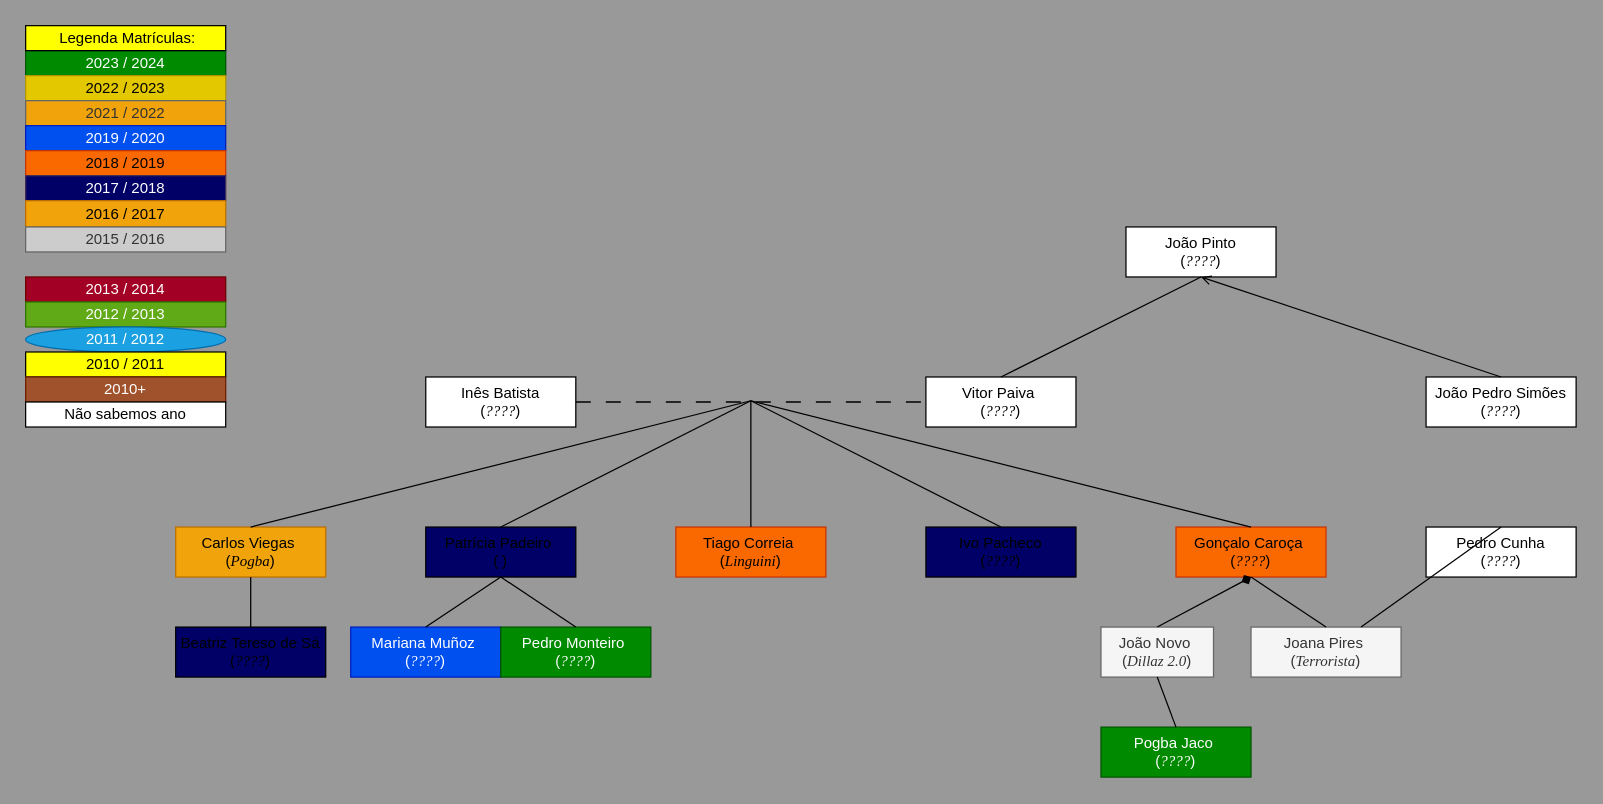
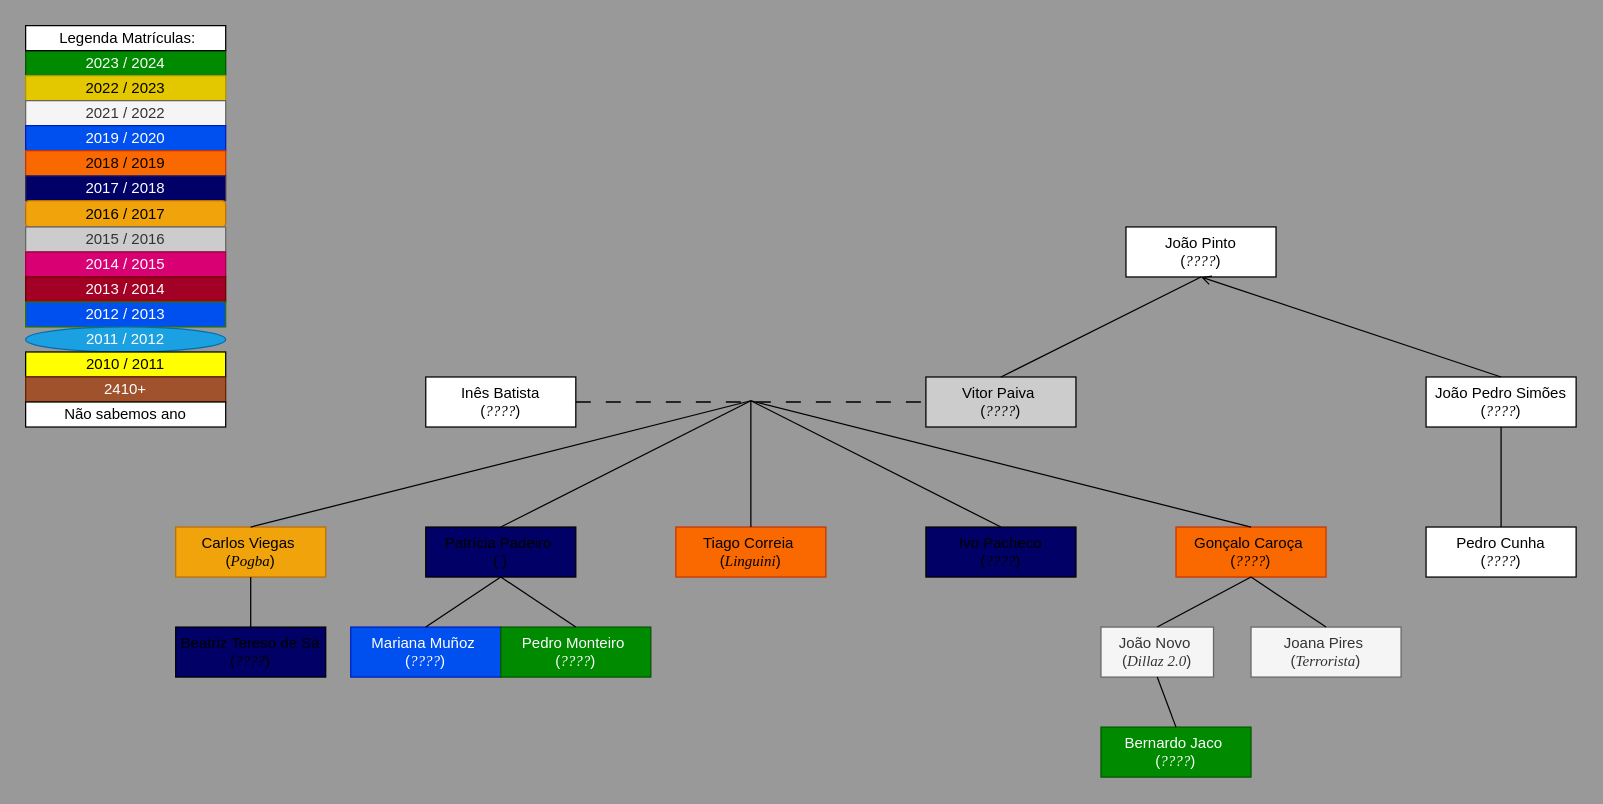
(126, 38) -> (126, 38)
(126, 113) -> (126, 113)
(126, 214) -> (126, 214)
none -> (126, 264)
(126, 314) -> (126, 314)
(126, 389) -> (126, 389)
(1001, 402) -> (1001, 402)
(1431, 577) -> (1501, 527)
(1241, 582) -> (1245, 580)
(1176, 752) -> (1176, 752)
